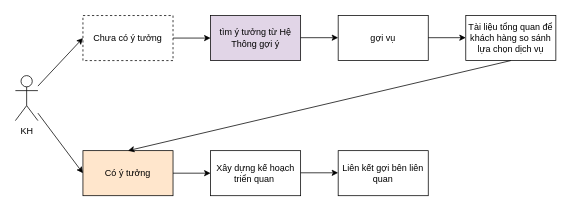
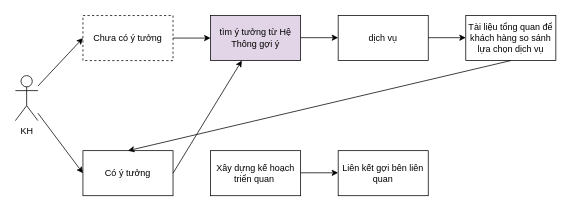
(383, 38) -> (383, 38)
(128, 173) -> (128, 173)
(189, 173) -> (206, 119)
